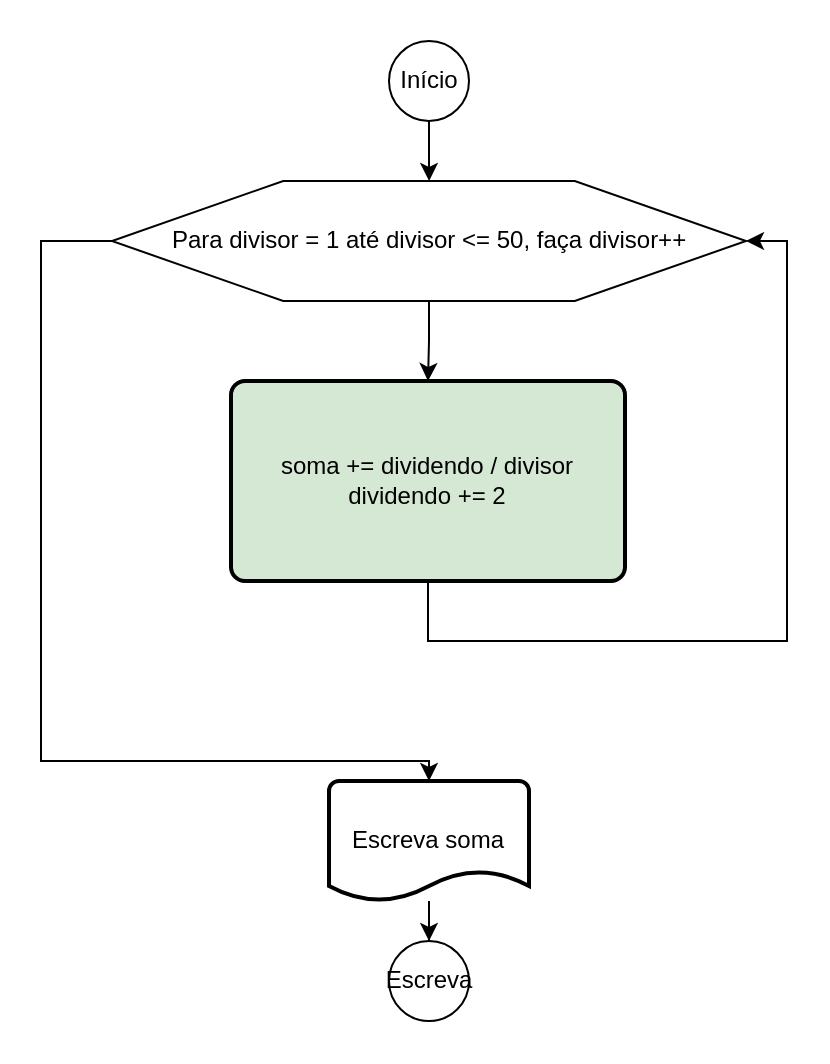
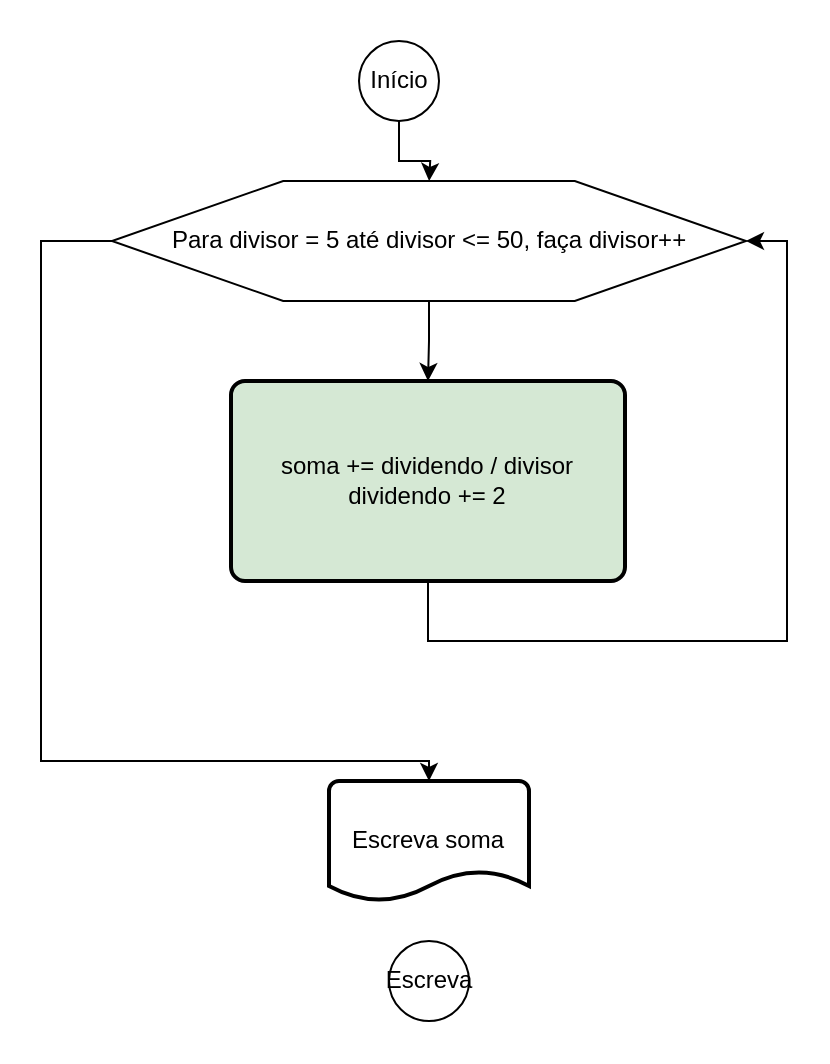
(429, 81) -> (399, 81)
(430, 241) -> (430, 241)
(429, 928) -> none
